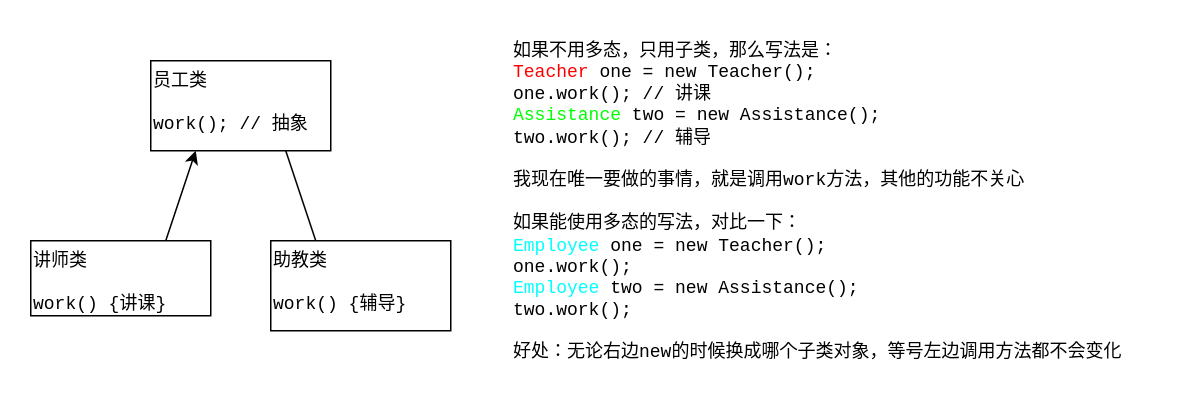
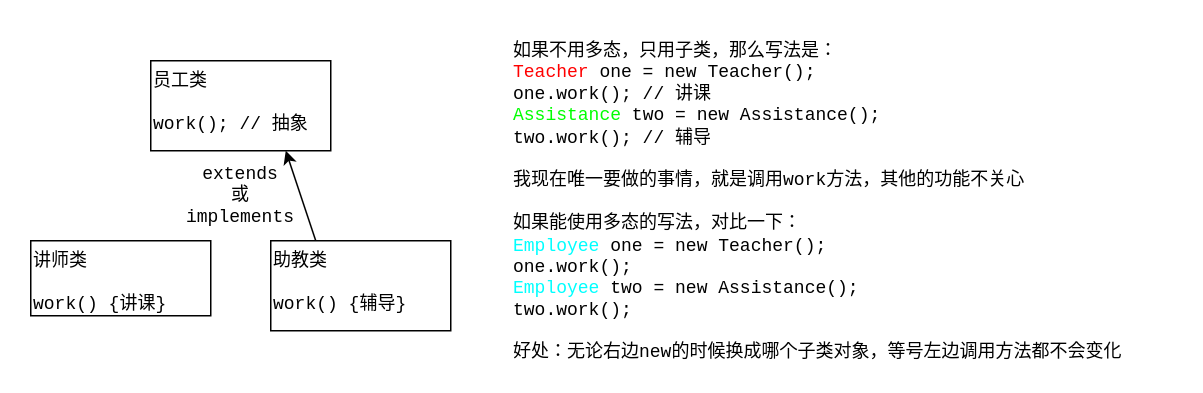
(288, 156) -> (289, 161)
none -> (241, 196)
(179, 201) -> none
